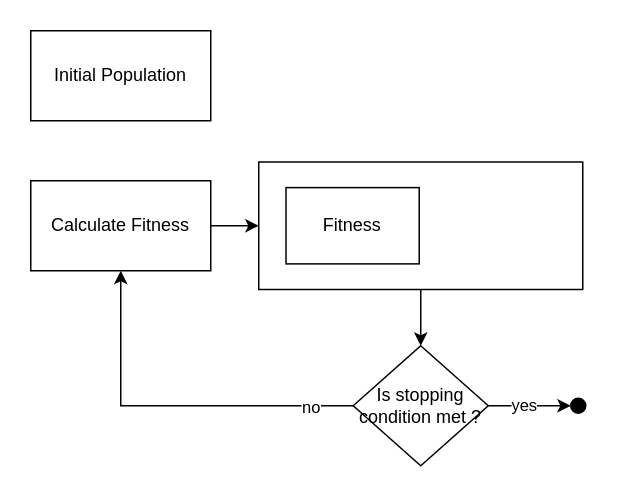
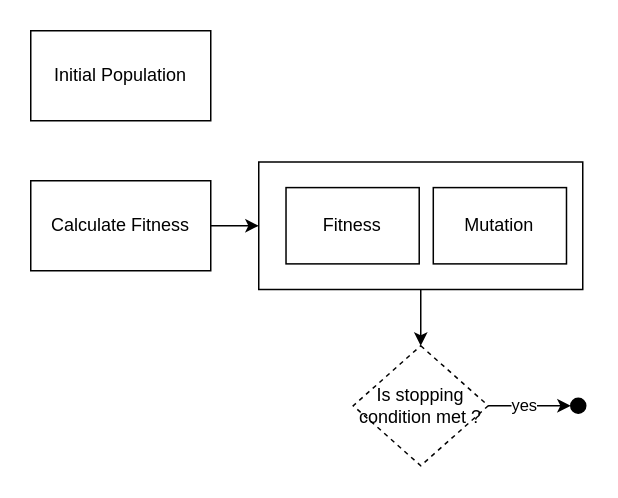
none -> (500, 226)
(175, 406) -> none
(421, 406) -> (421, 406)
